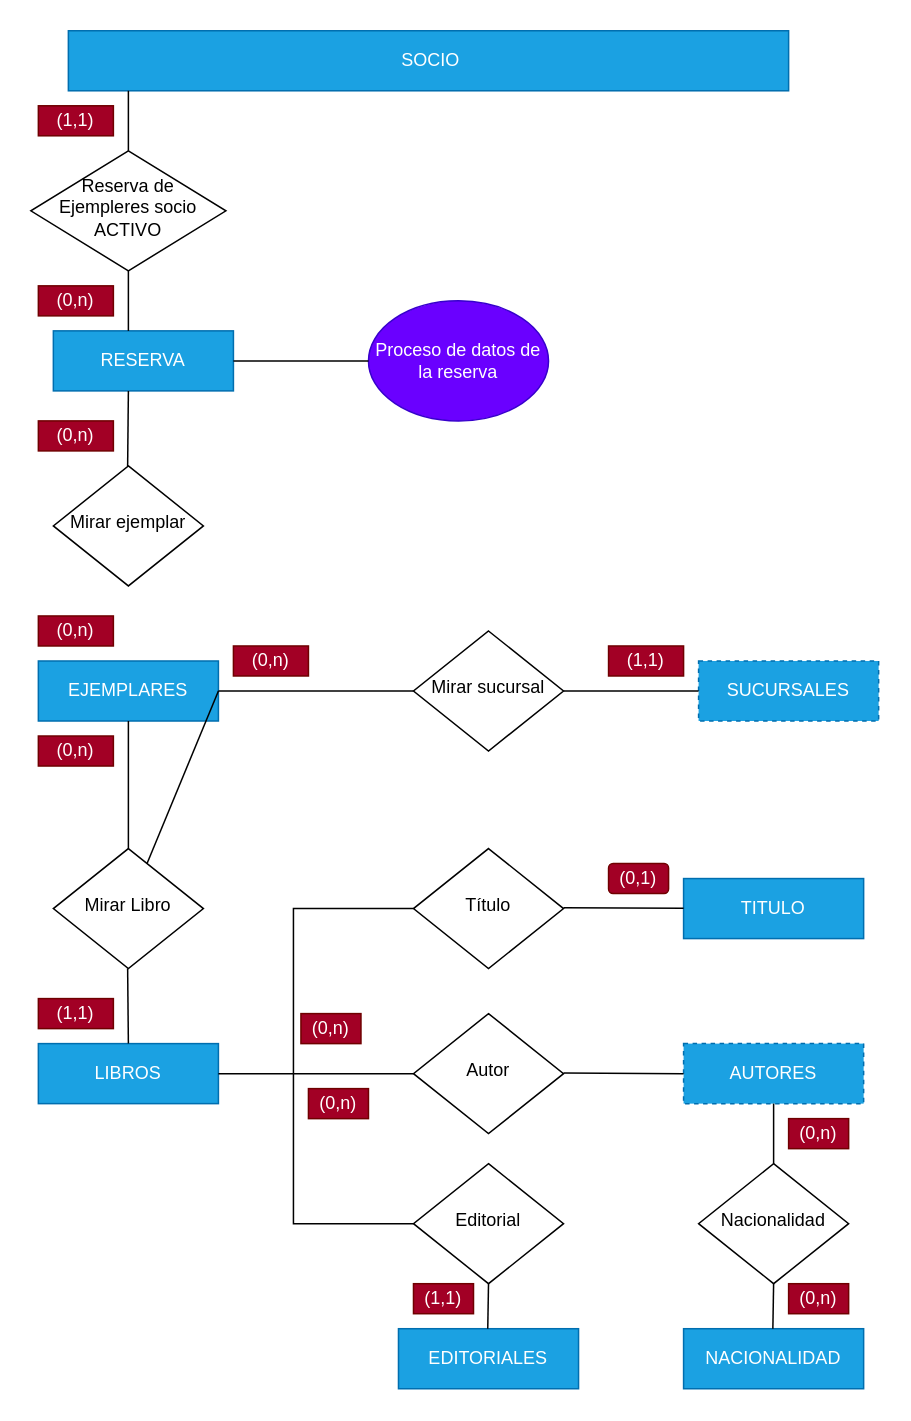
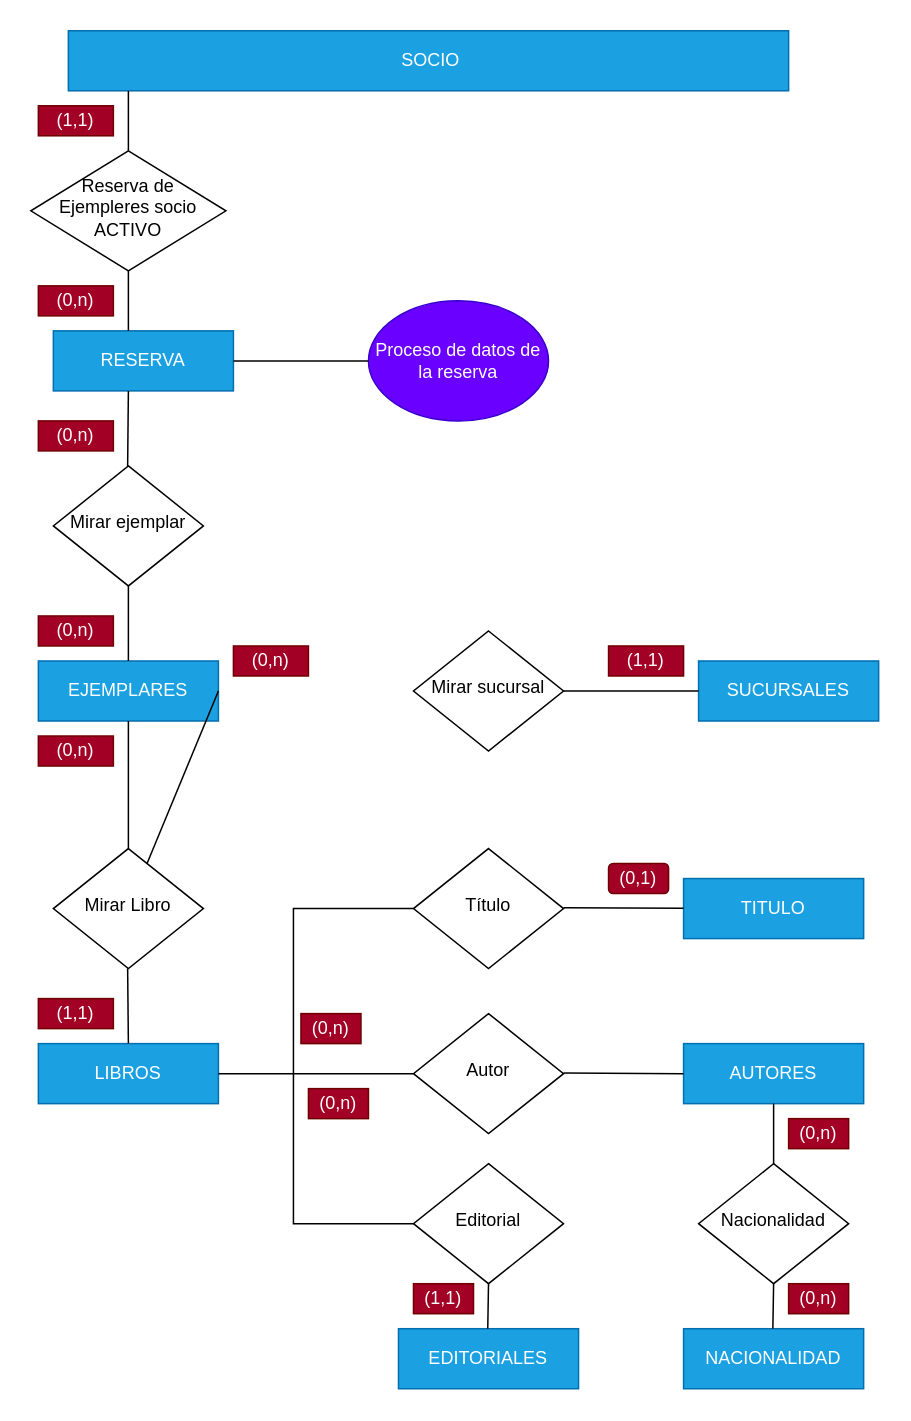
(317, 691) -> (128, 624)
(788, 691) -> (788, 691)
(773, 1073) -> (773, 1073)
